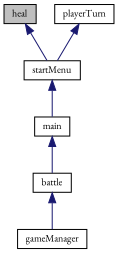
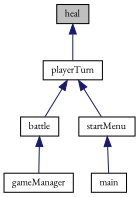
(39, 47) -> (73, 47)
(52, 160) -> (53, 103)
